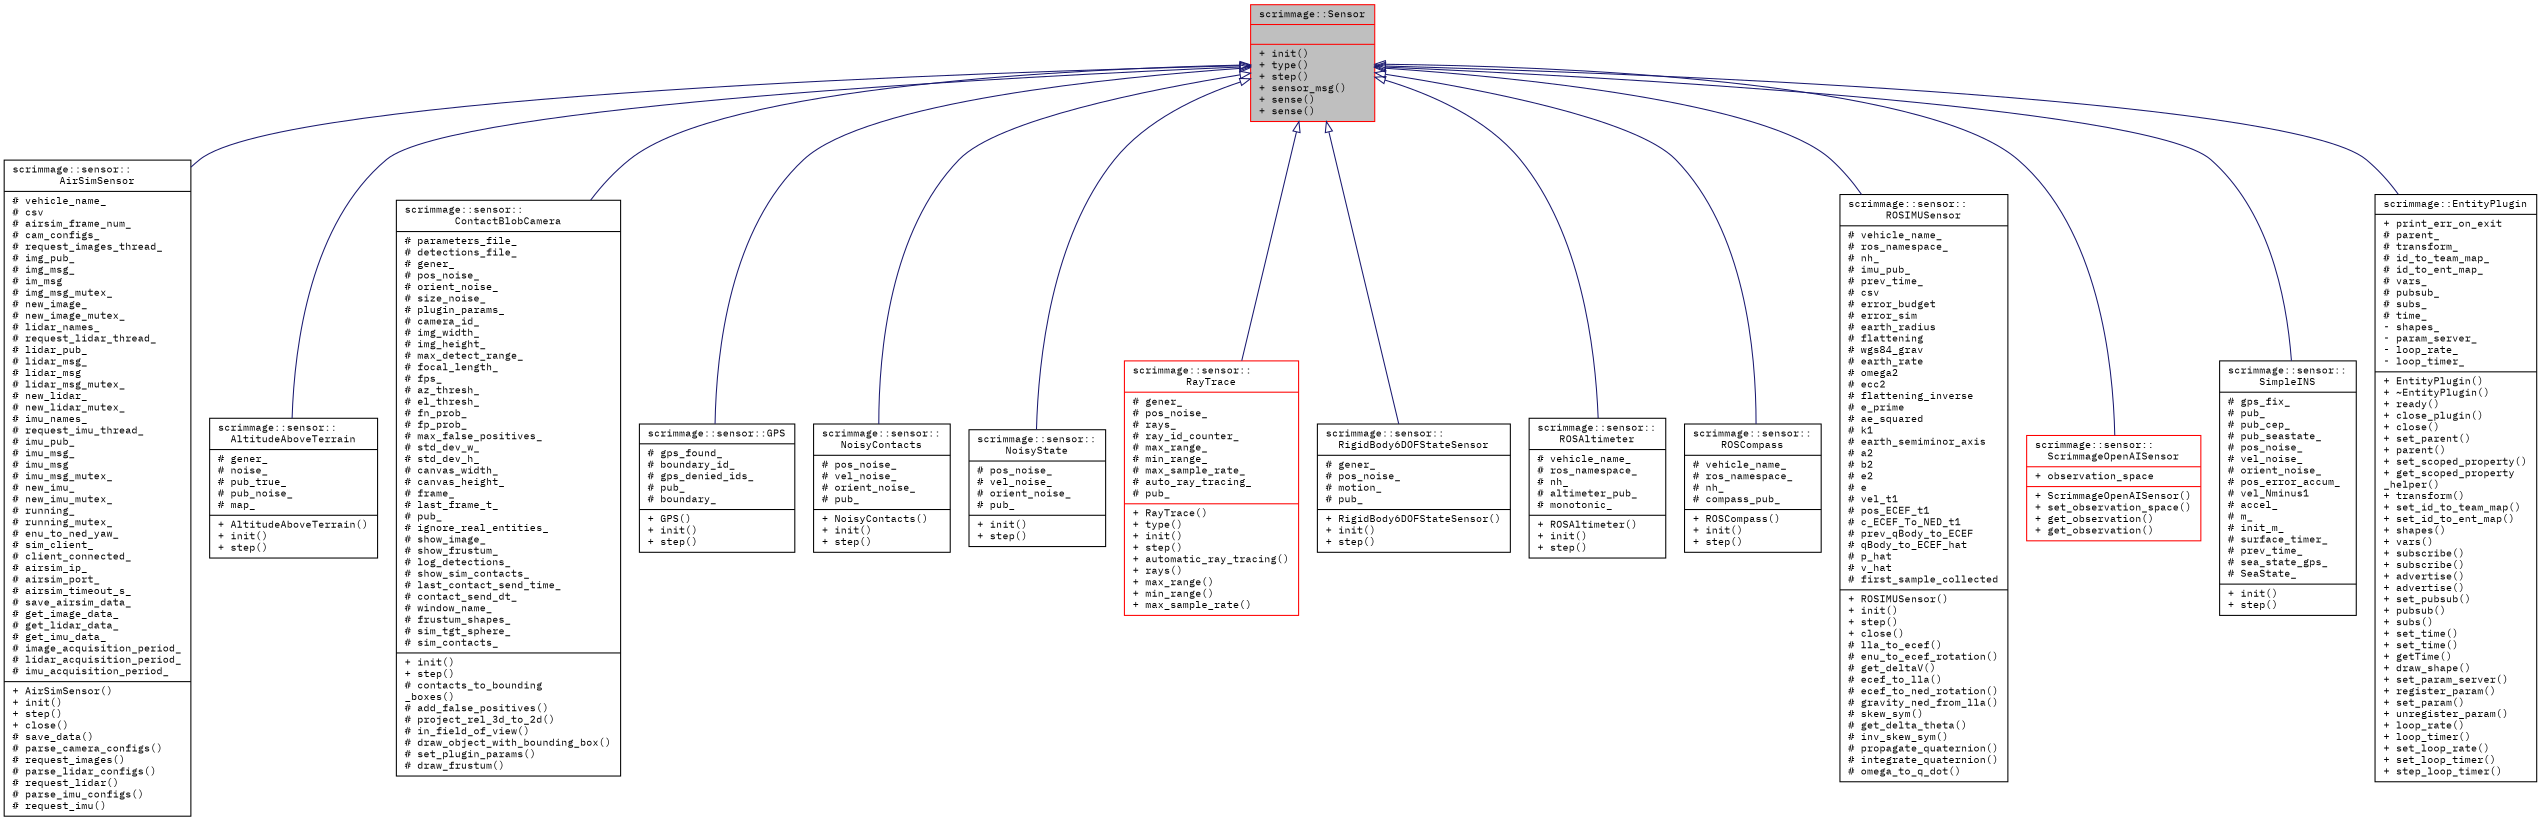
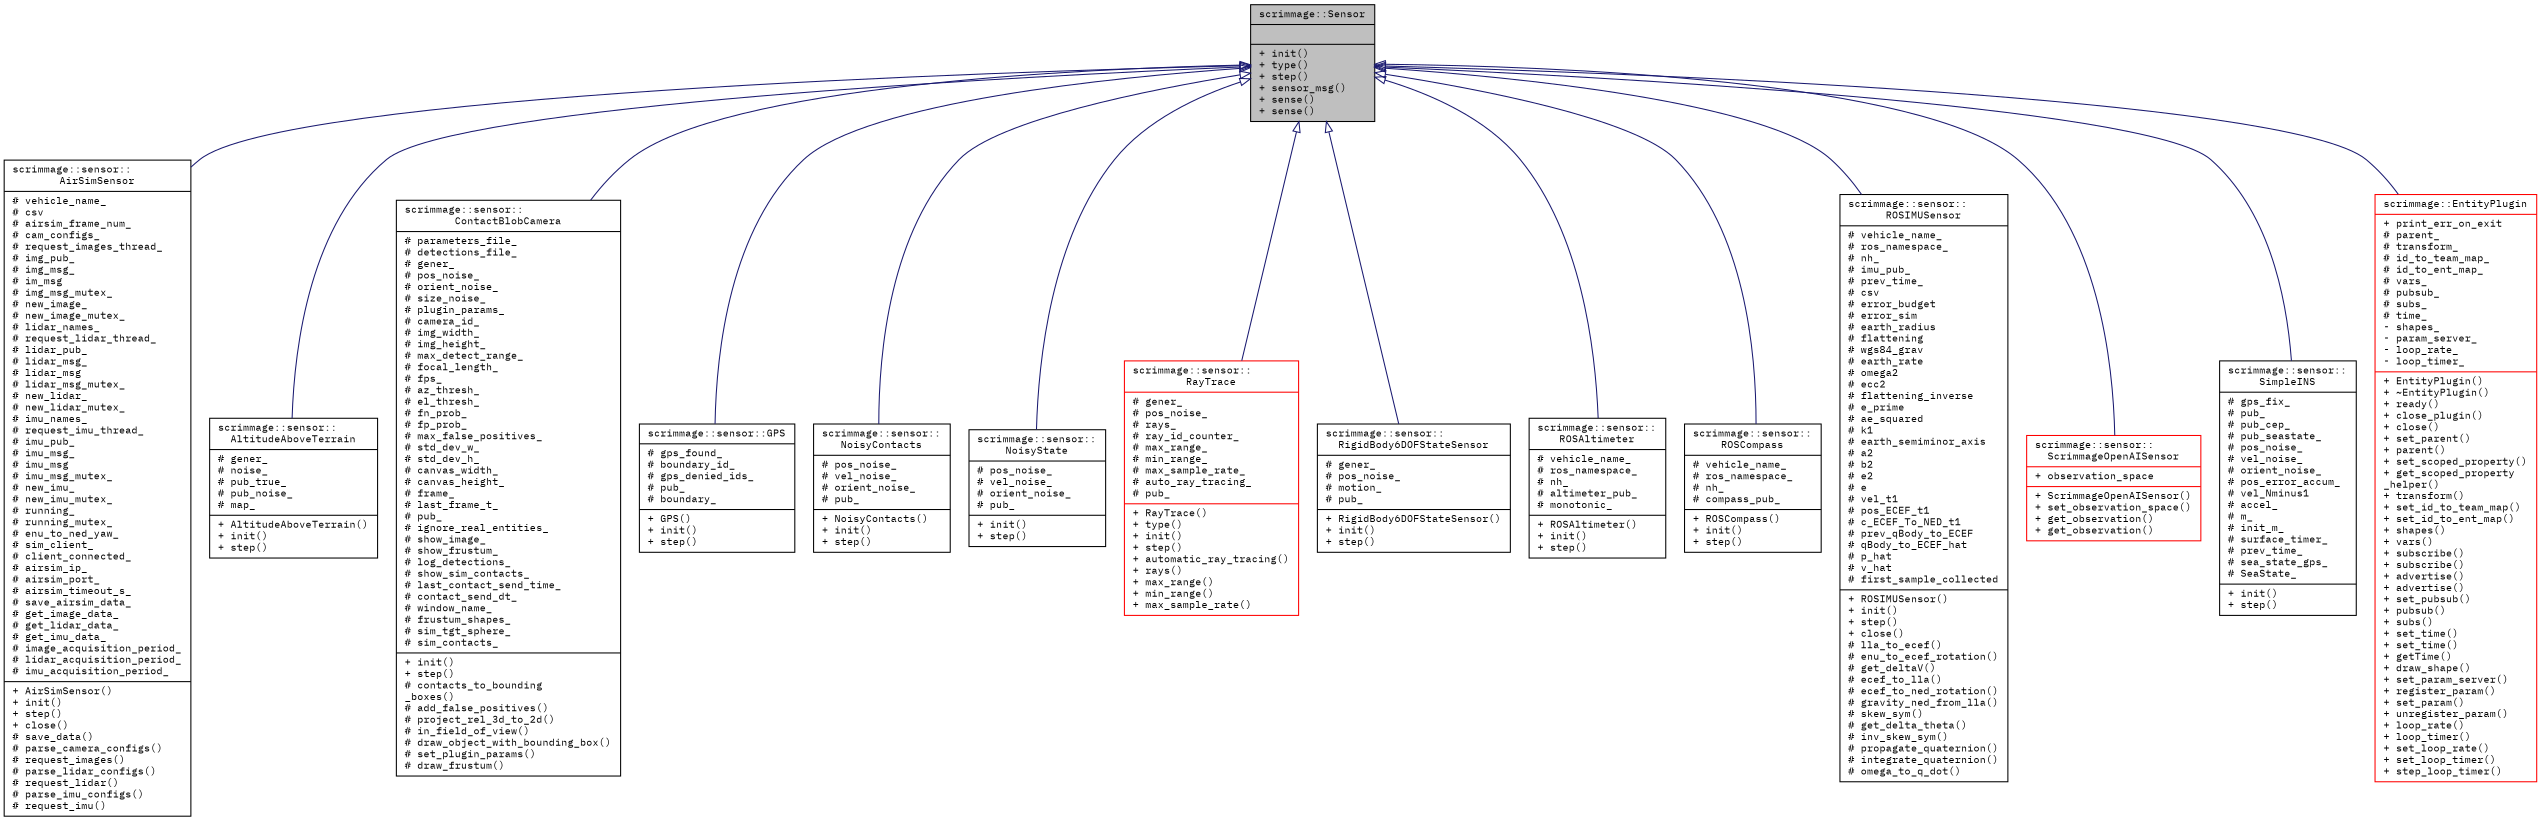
(1313, 63) -> (1313, 63)
(2456, 488) -> (2456, 488)
